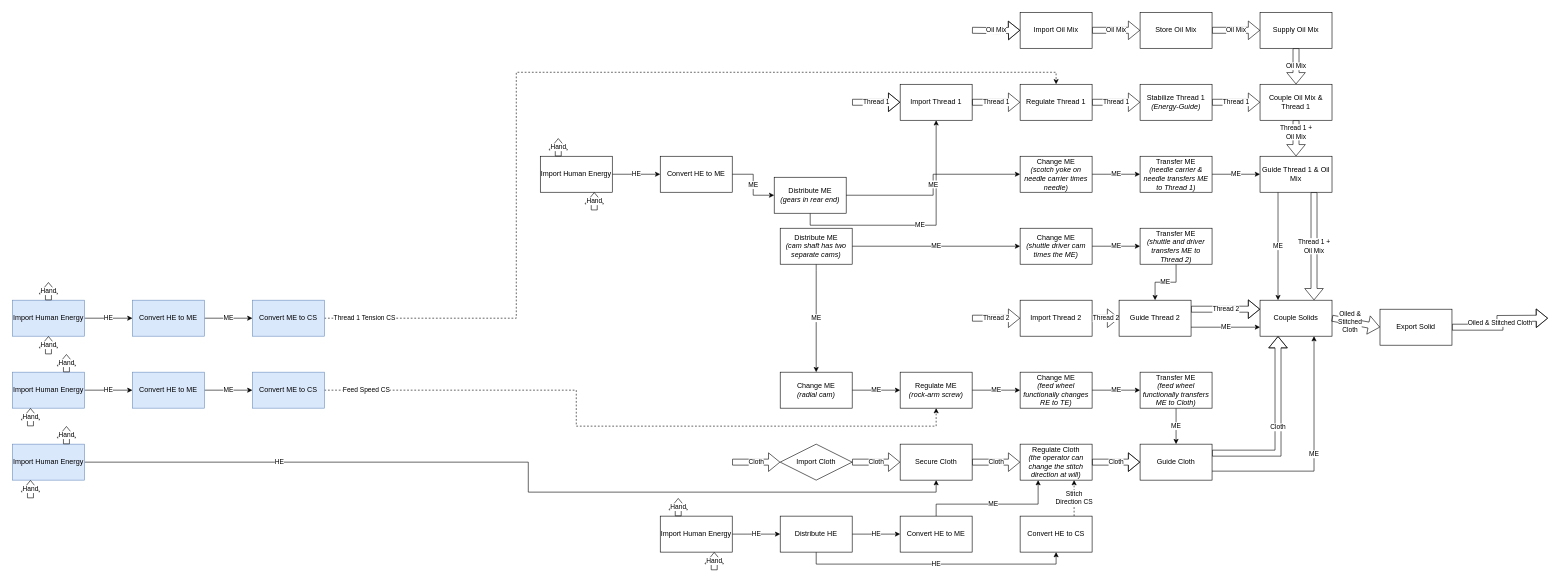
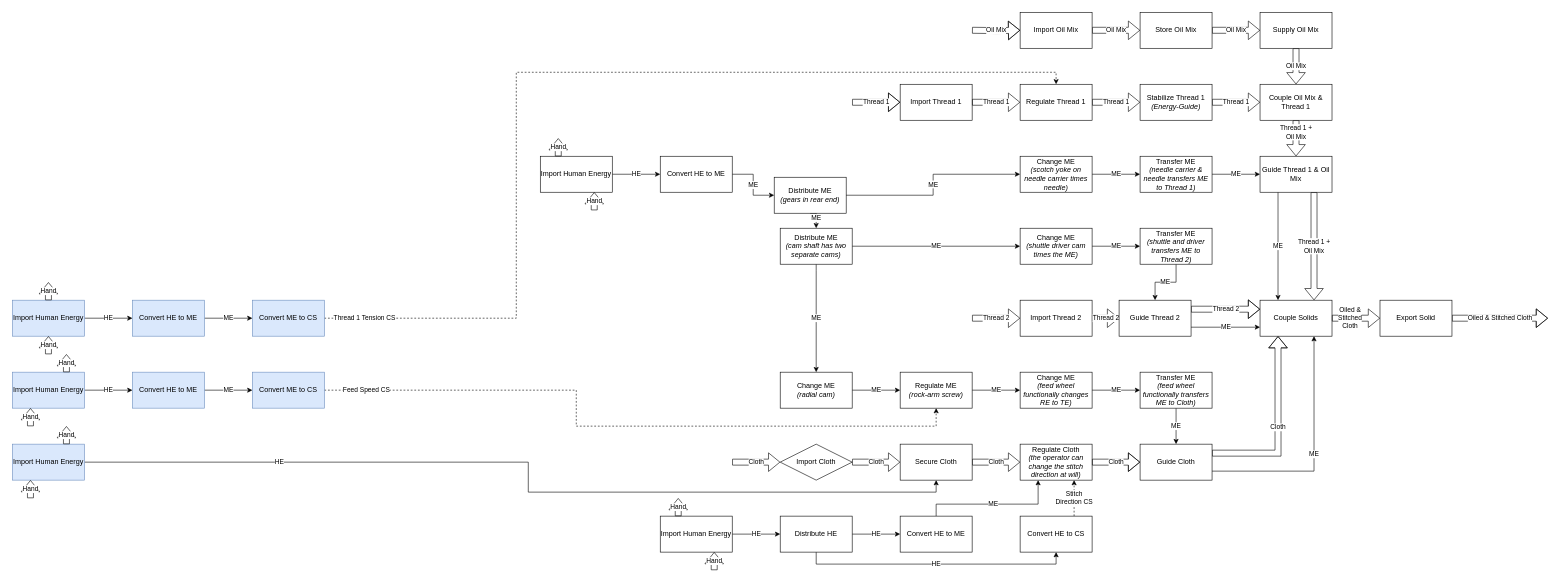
(919, 225) -> (816, 215)
(1416, 327) -> (1416, 318)
